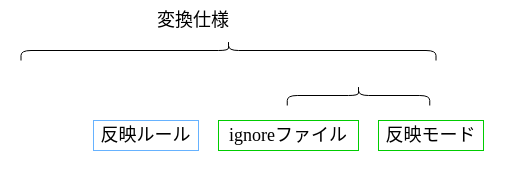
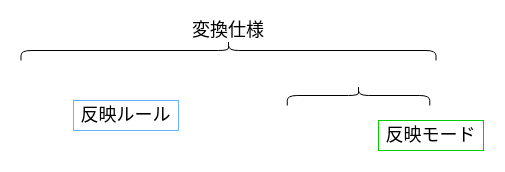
(194, 21) -> (229, 31)
(146, 136) -> (126, 116)
(289, 136) -> none
